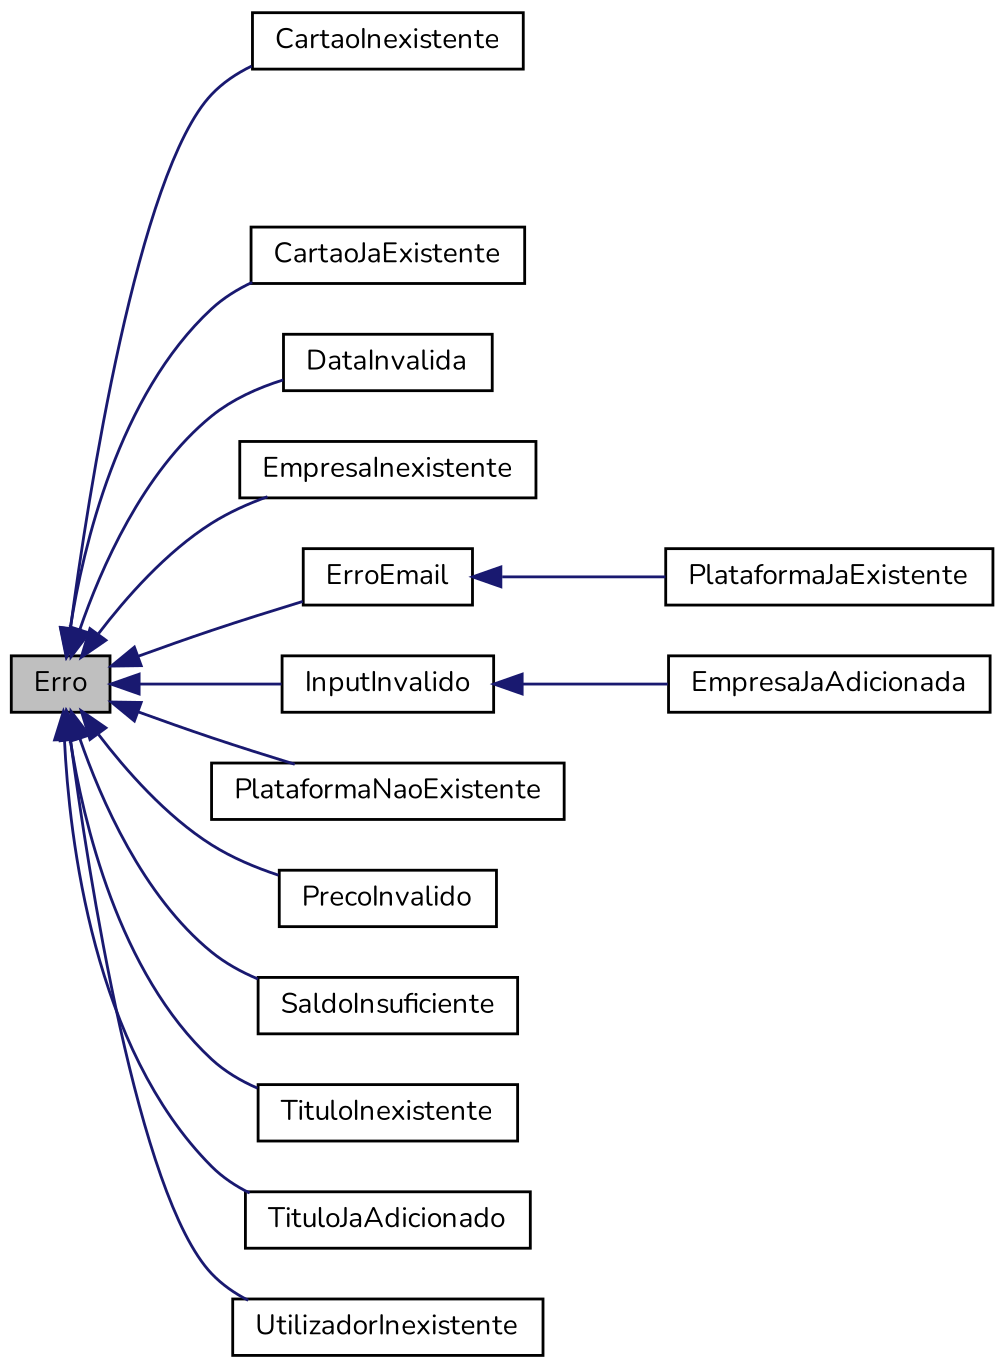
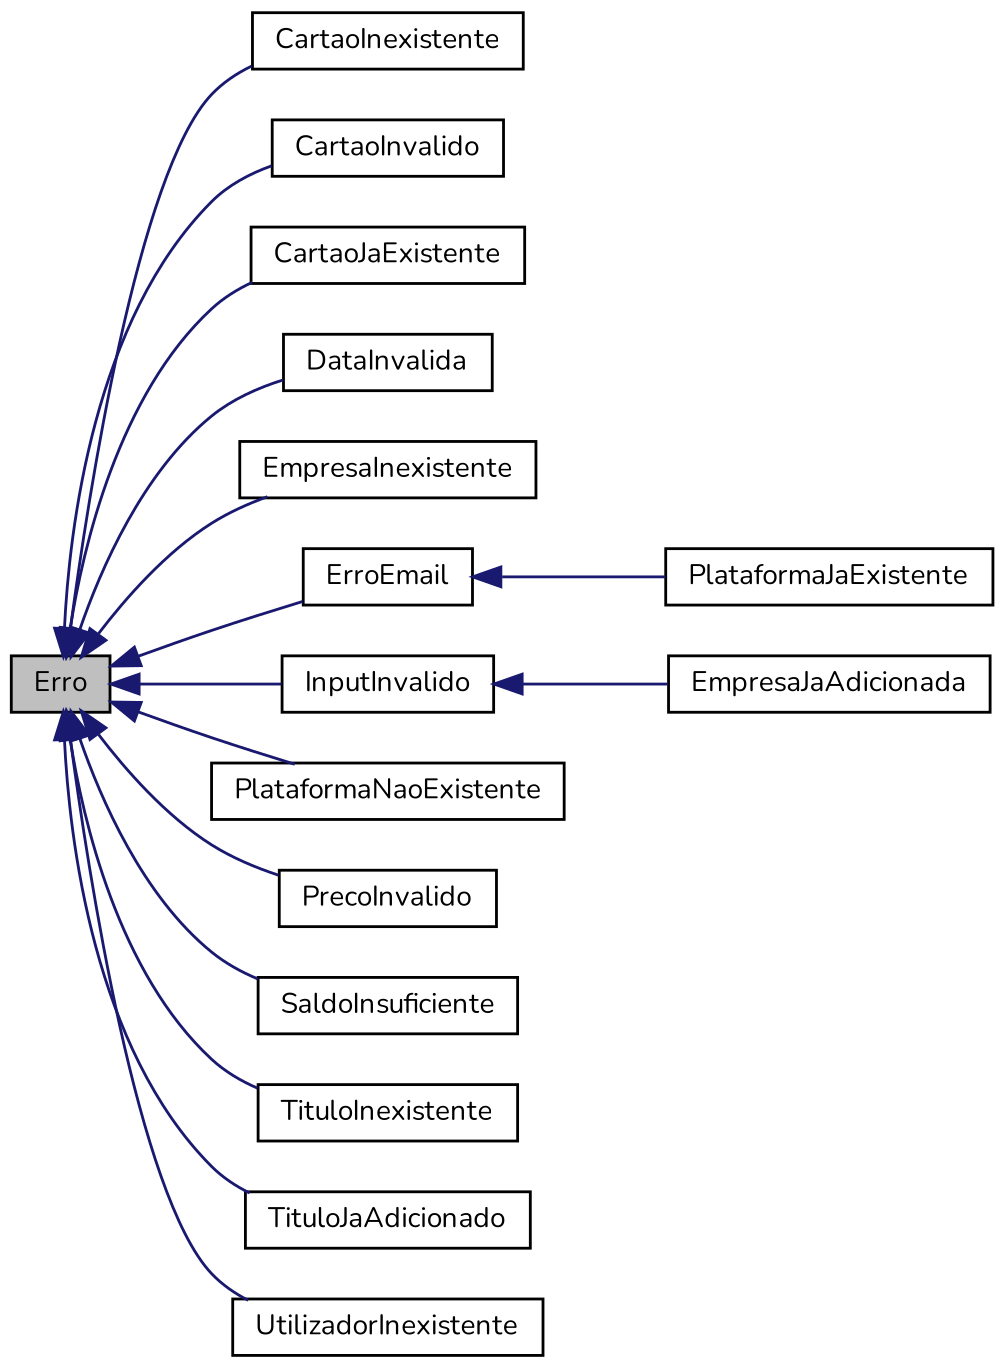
none -> (388, 148)
